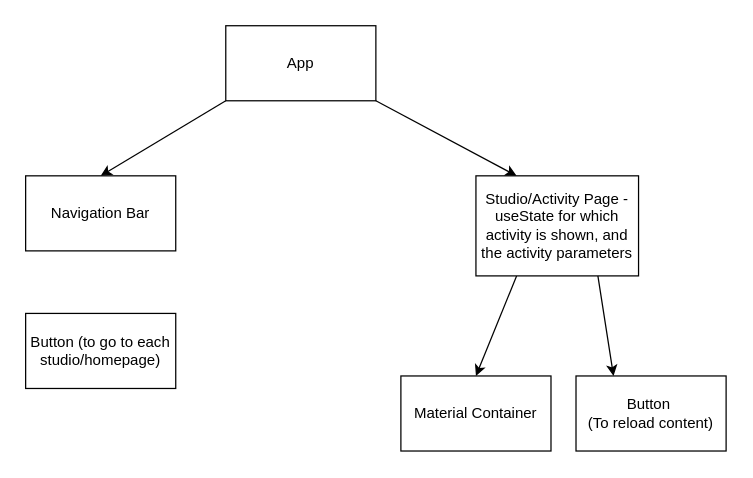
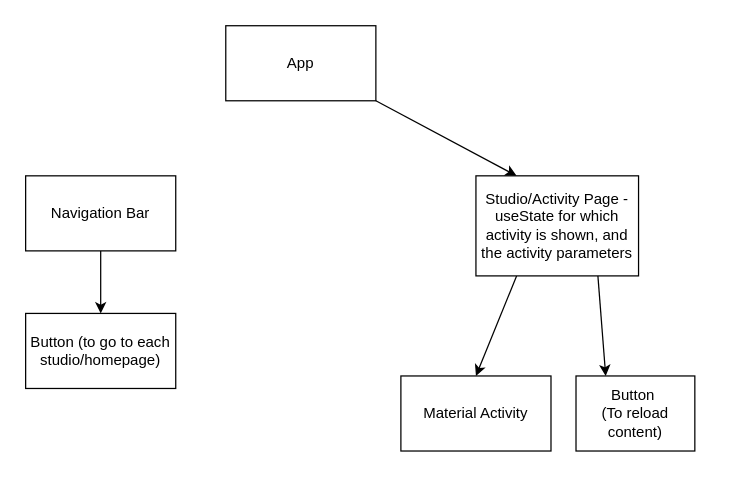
(167, 136) -> none
none -> (101, 278)
(476, 413) -> (476, 413)
(651, 413) -> (635, 413)
